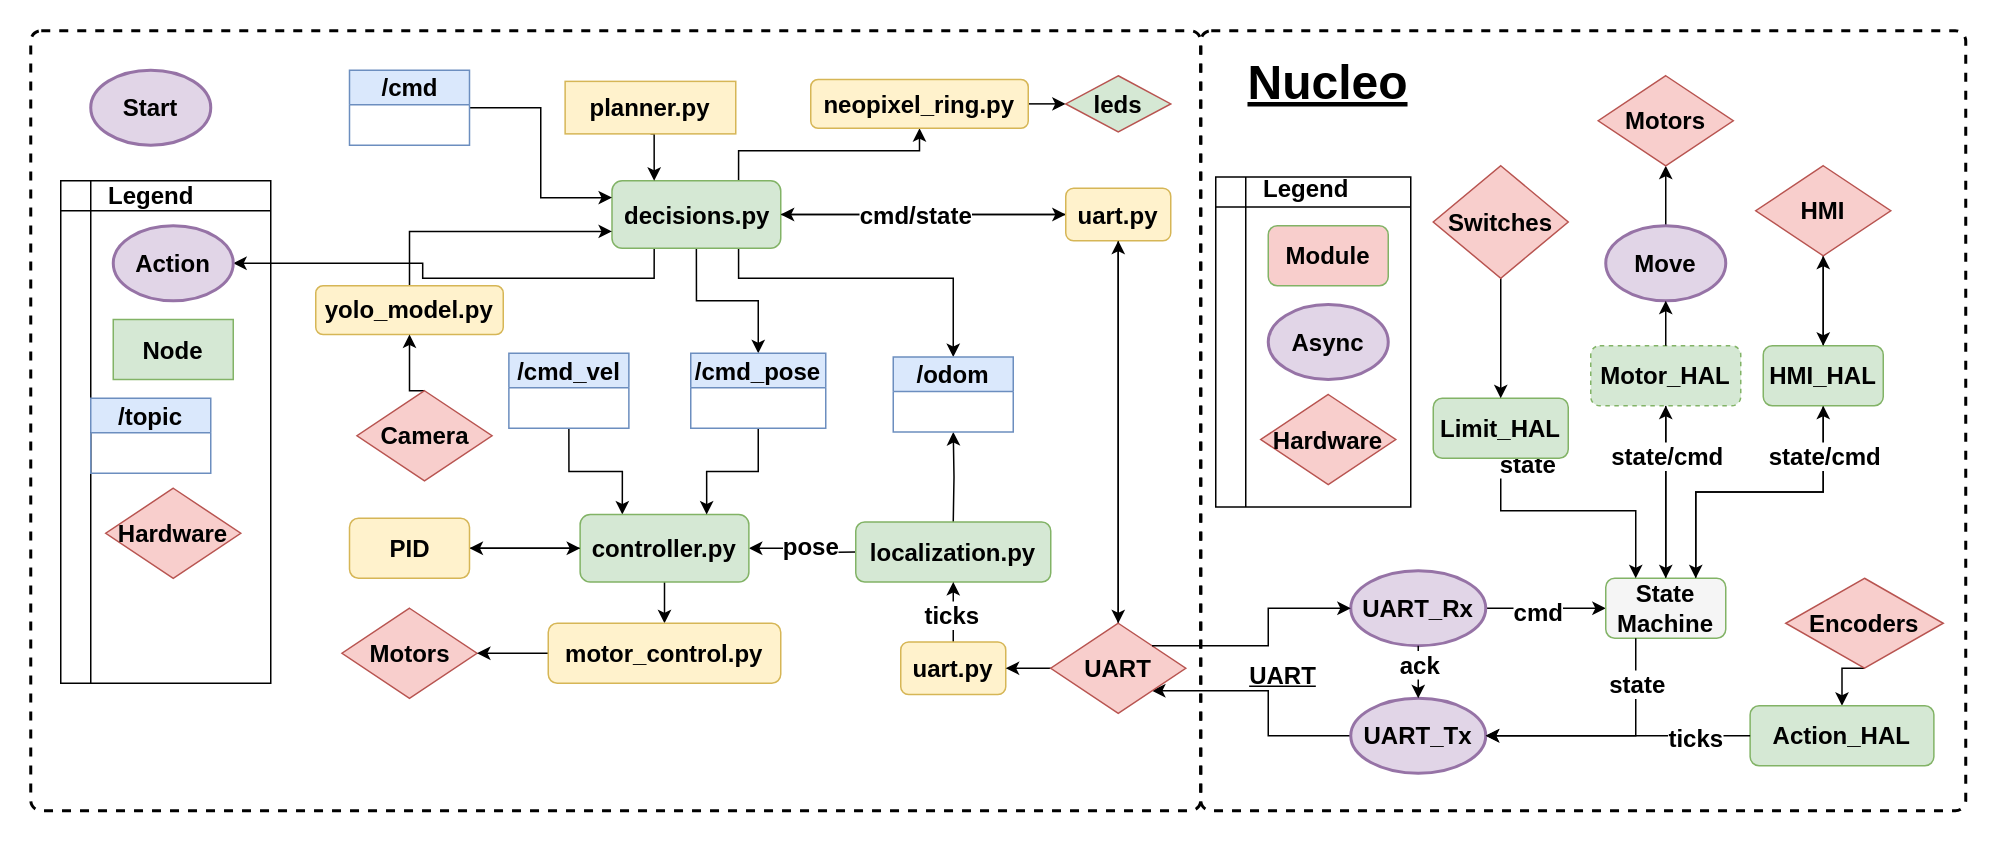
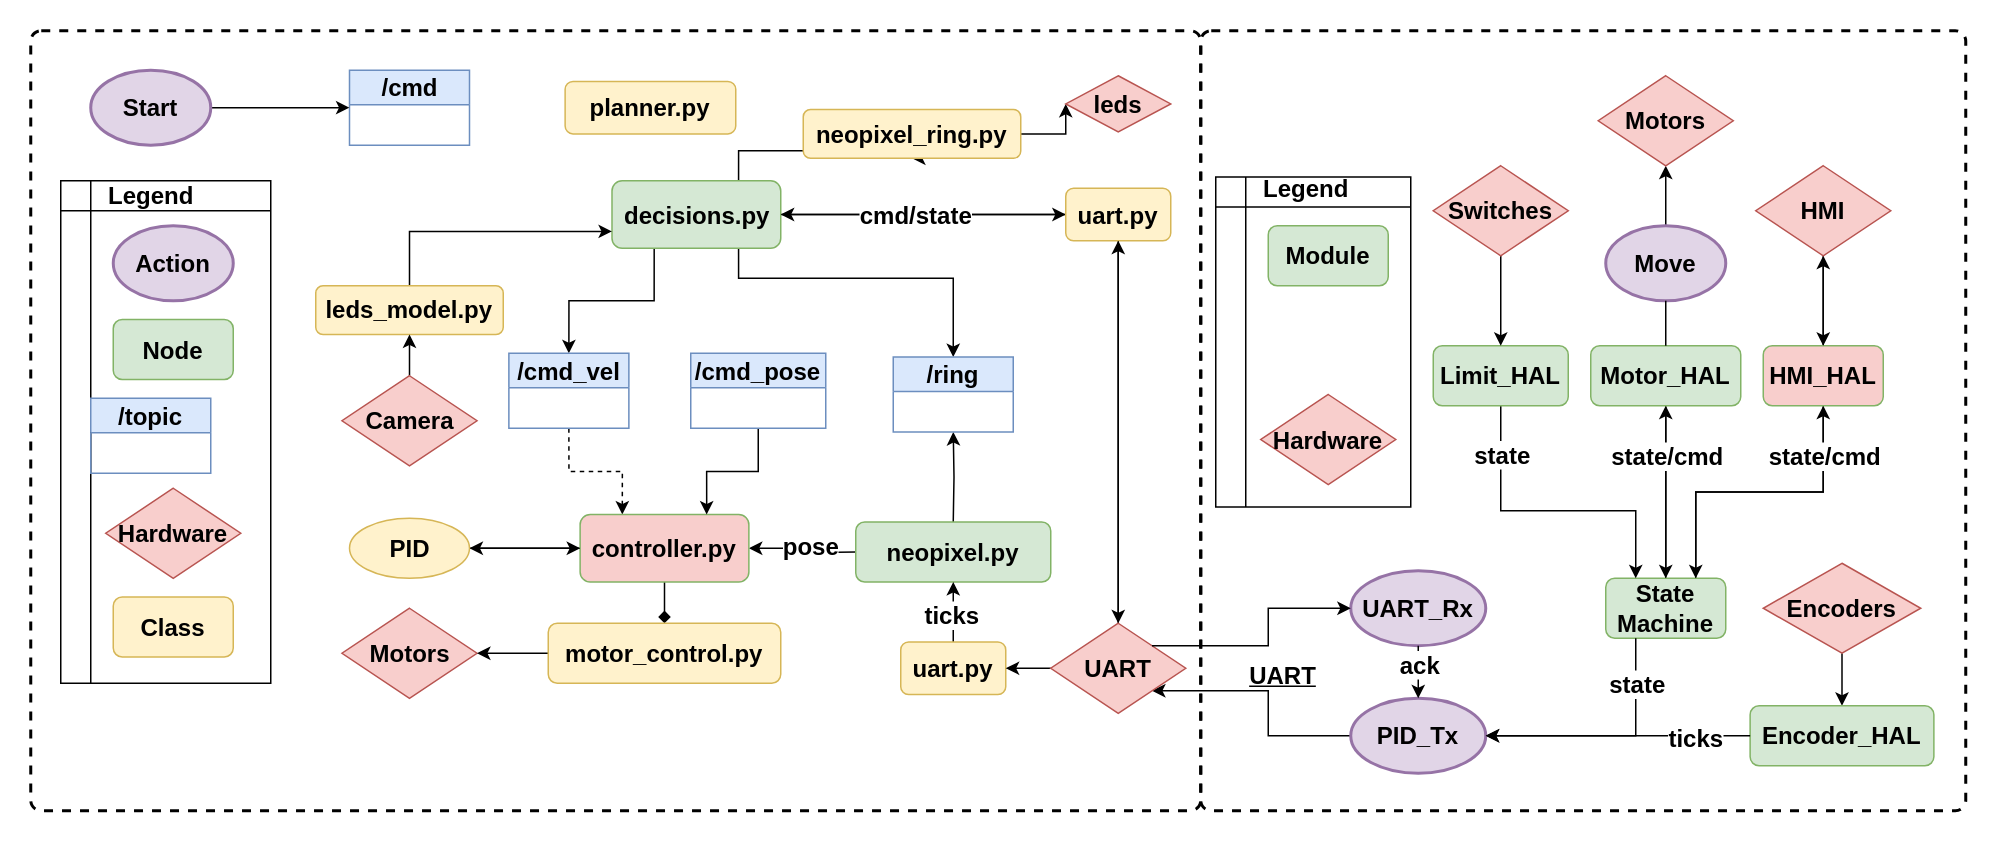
(1328, 83) -> none
(920, 104) -> (912, 134)
(1118, 104) -> (1118, 104)
none -> (275, 108)
(650, 108) -> (650, 108)
(541, 148) -> none
(654, 151) -> none
(1501, 222) -> (1501, 211)
(1328, 256) -> (1328, 256)
(443, 278) -> (603, 301)
(722, 301) -> none
(410, 310) -> (410, 310)
(1666, 312) -> (1666, 307)
(1328, 342) -> none
(173, 350) -> (173, 350)
(953, 374) -> (953, 374)
(1666, 376) -> (1666, 376)
(1823, 376) -> (1823, 376)
(1501, 428) -> (1501, 376)
(425, 436) -> (410, 421)
(590, 471) -> (590, 471)
(410, 548) -> (410, 548)
(665, 548) -> (665, 548)
(953, 553) -> (953, 553)
(1541, 608) -> none
(1666, 608) -> (1666, 608)
(665, 611) -> (665, 610)
(1865, 623) -> (1842, 608)
none -> (173, 627)
(1418, 736) -> (1418, 736)
(1842, 736) -> (1842, 736)
